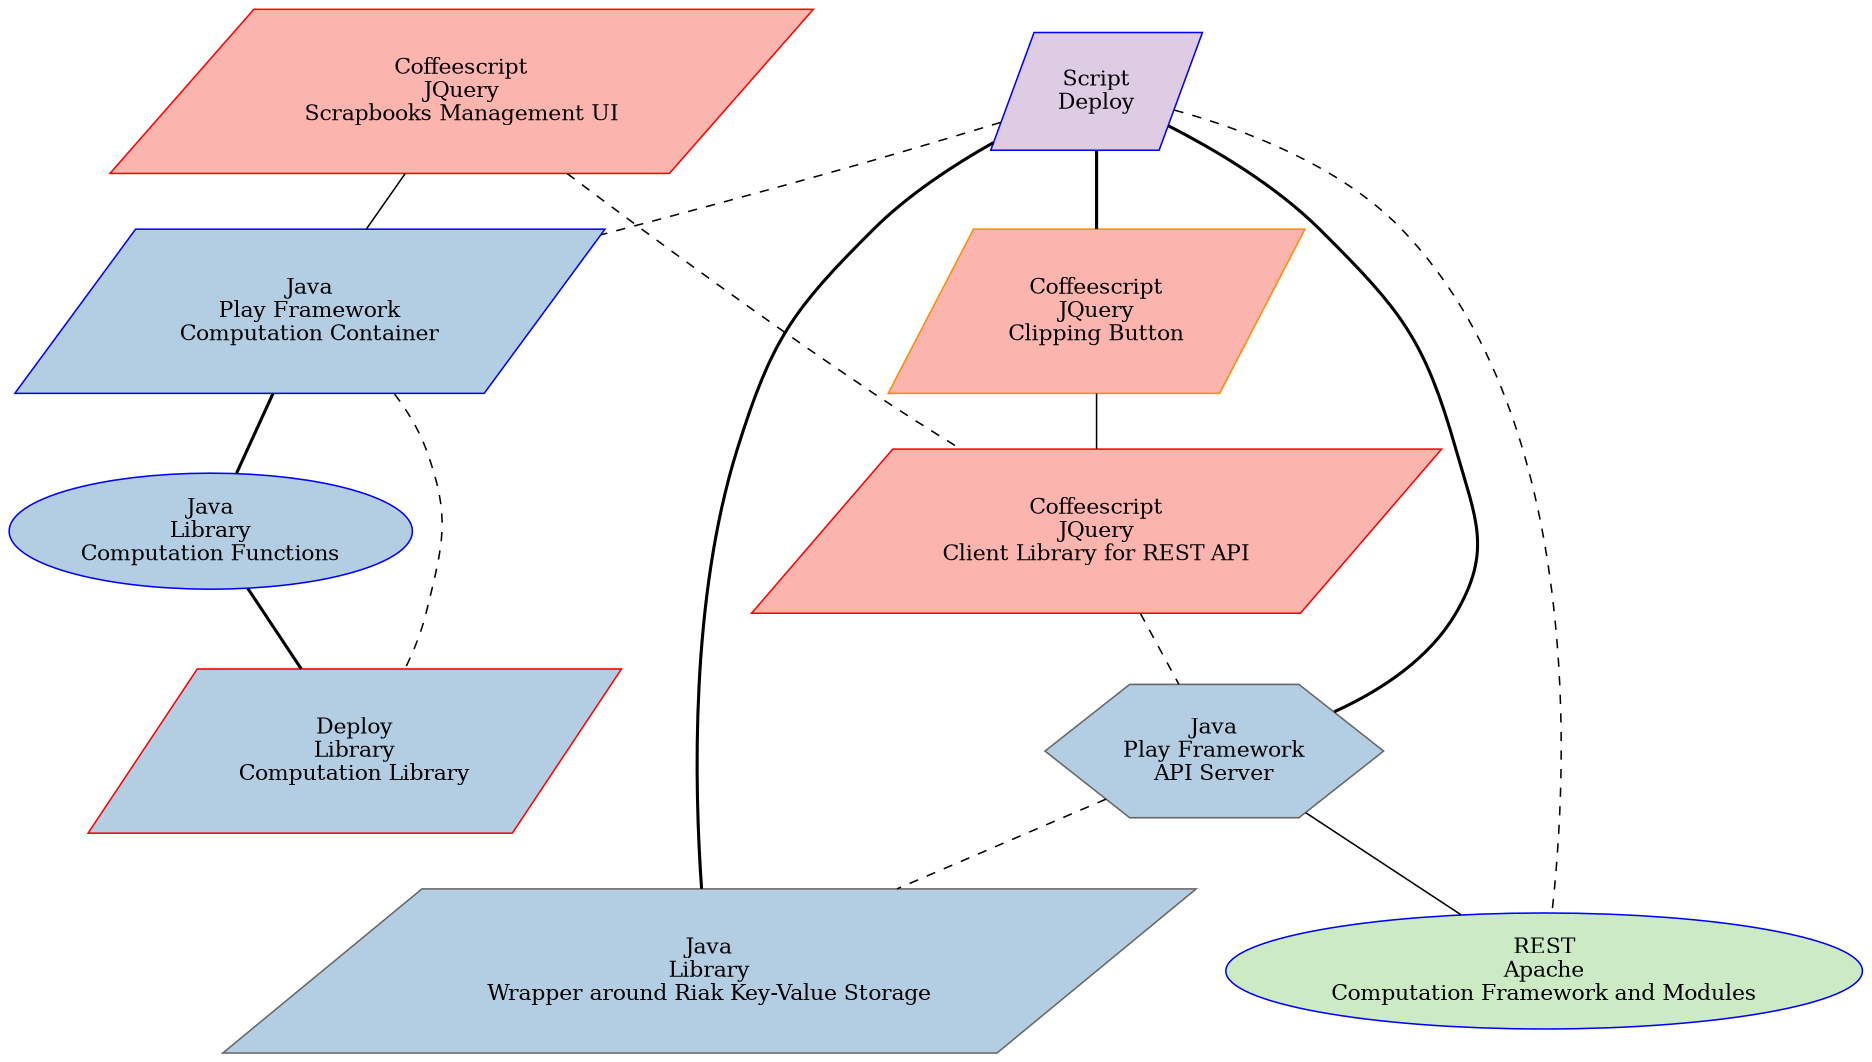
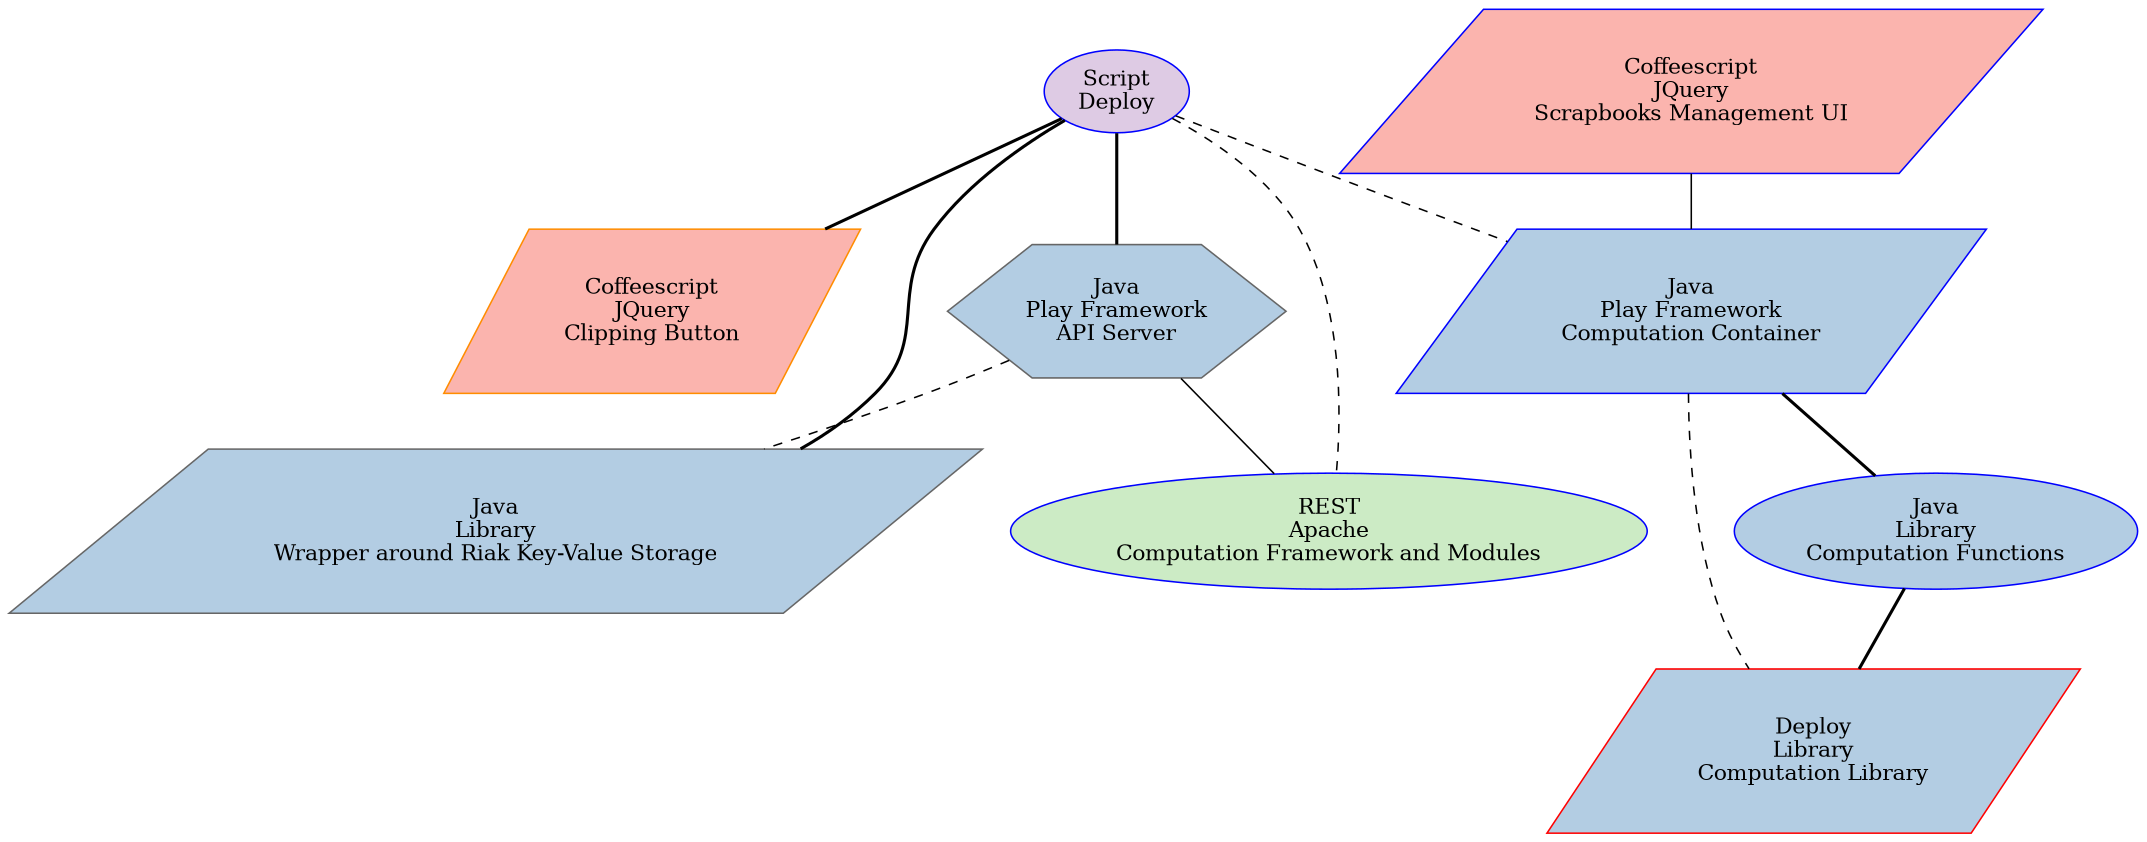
(462, 91) -> (1691, 91)
(1097, 91) -> (1117, 91)
(1097, 531) -> none
